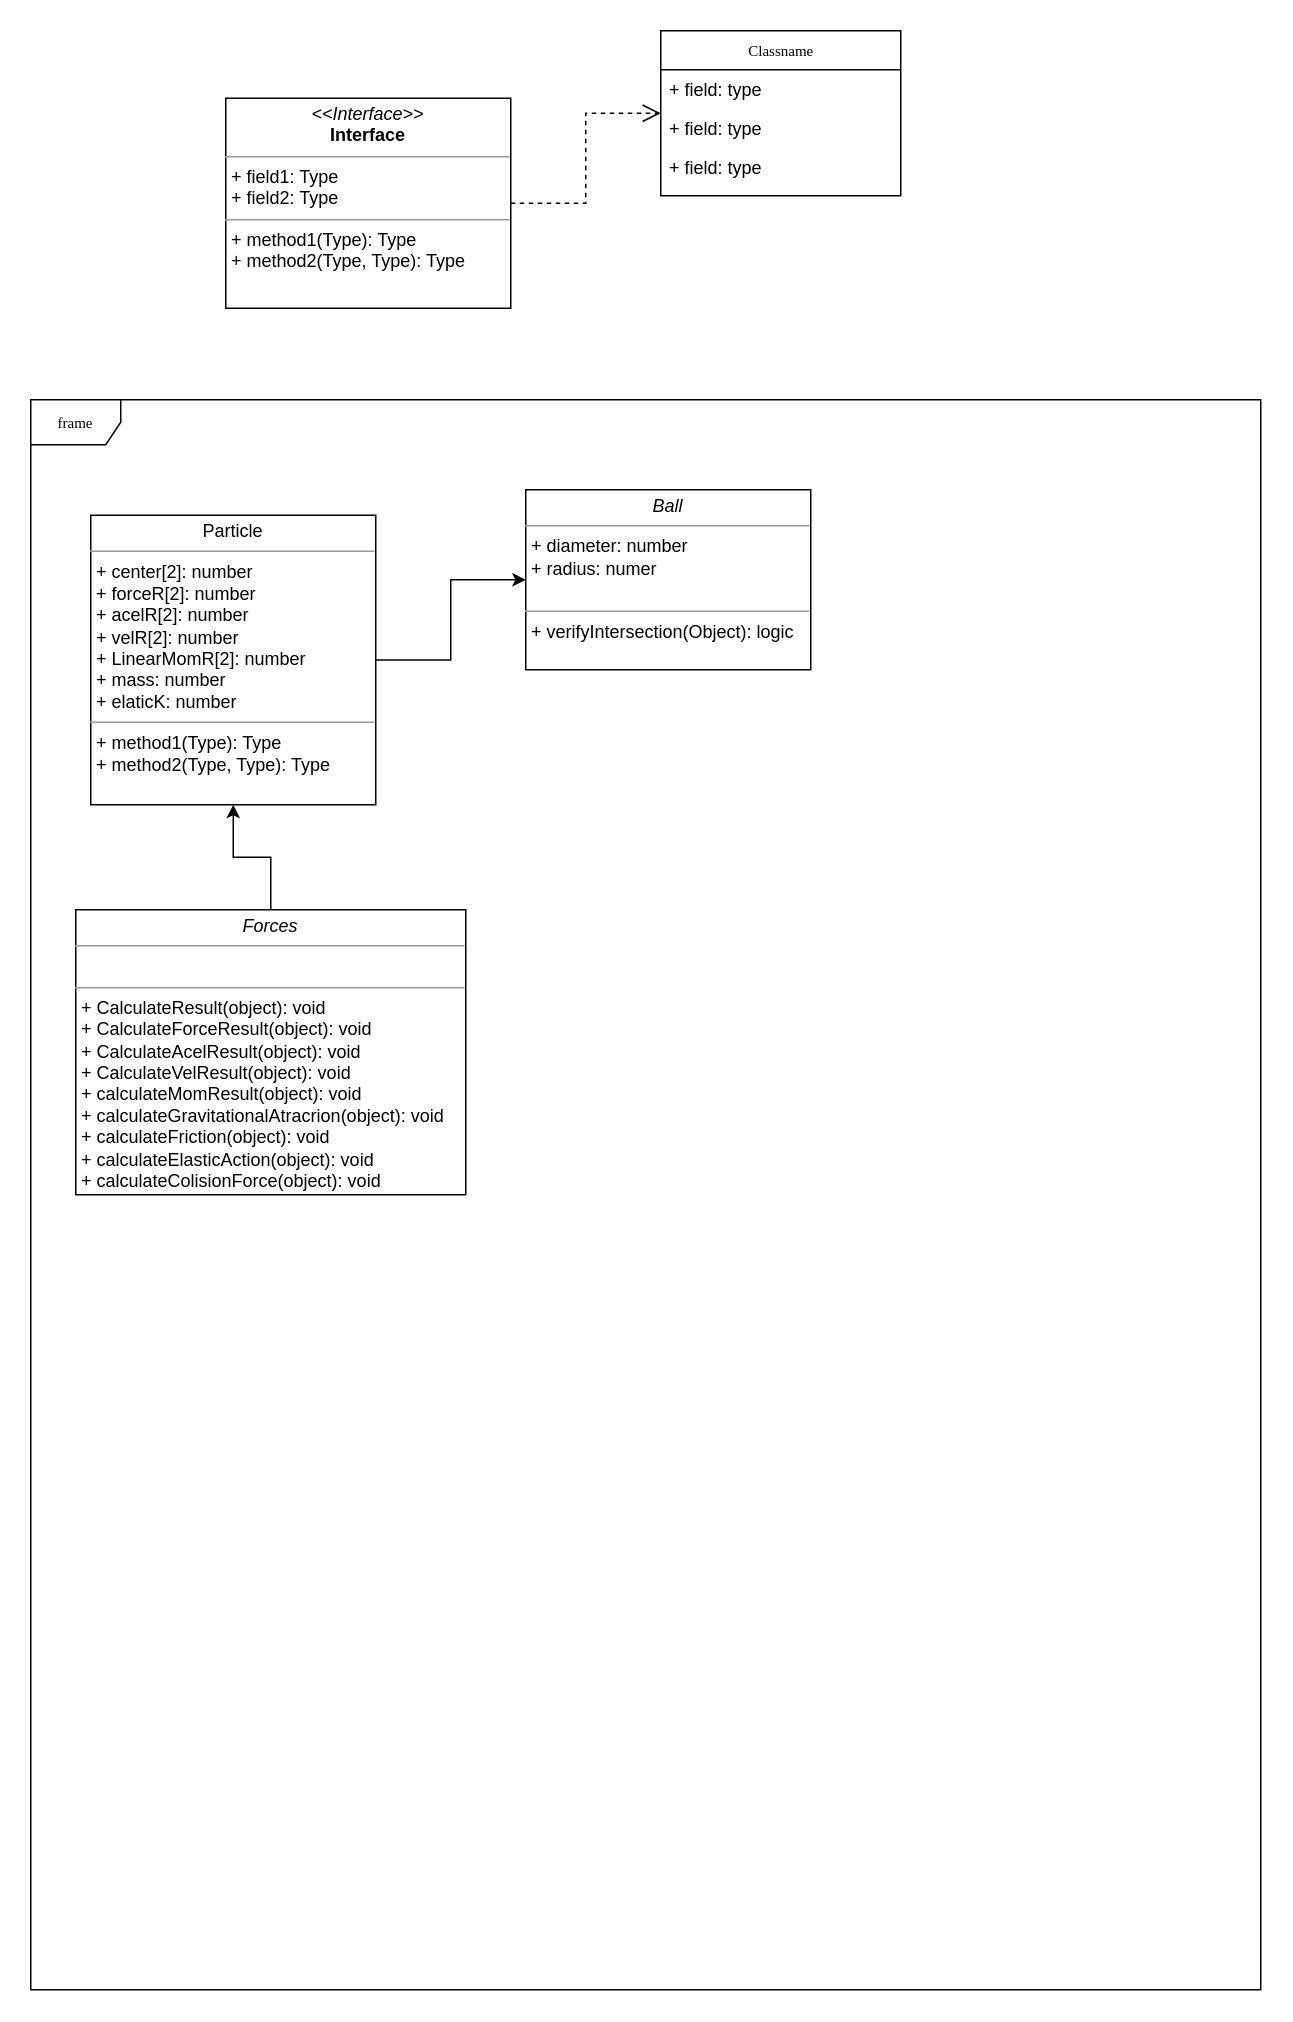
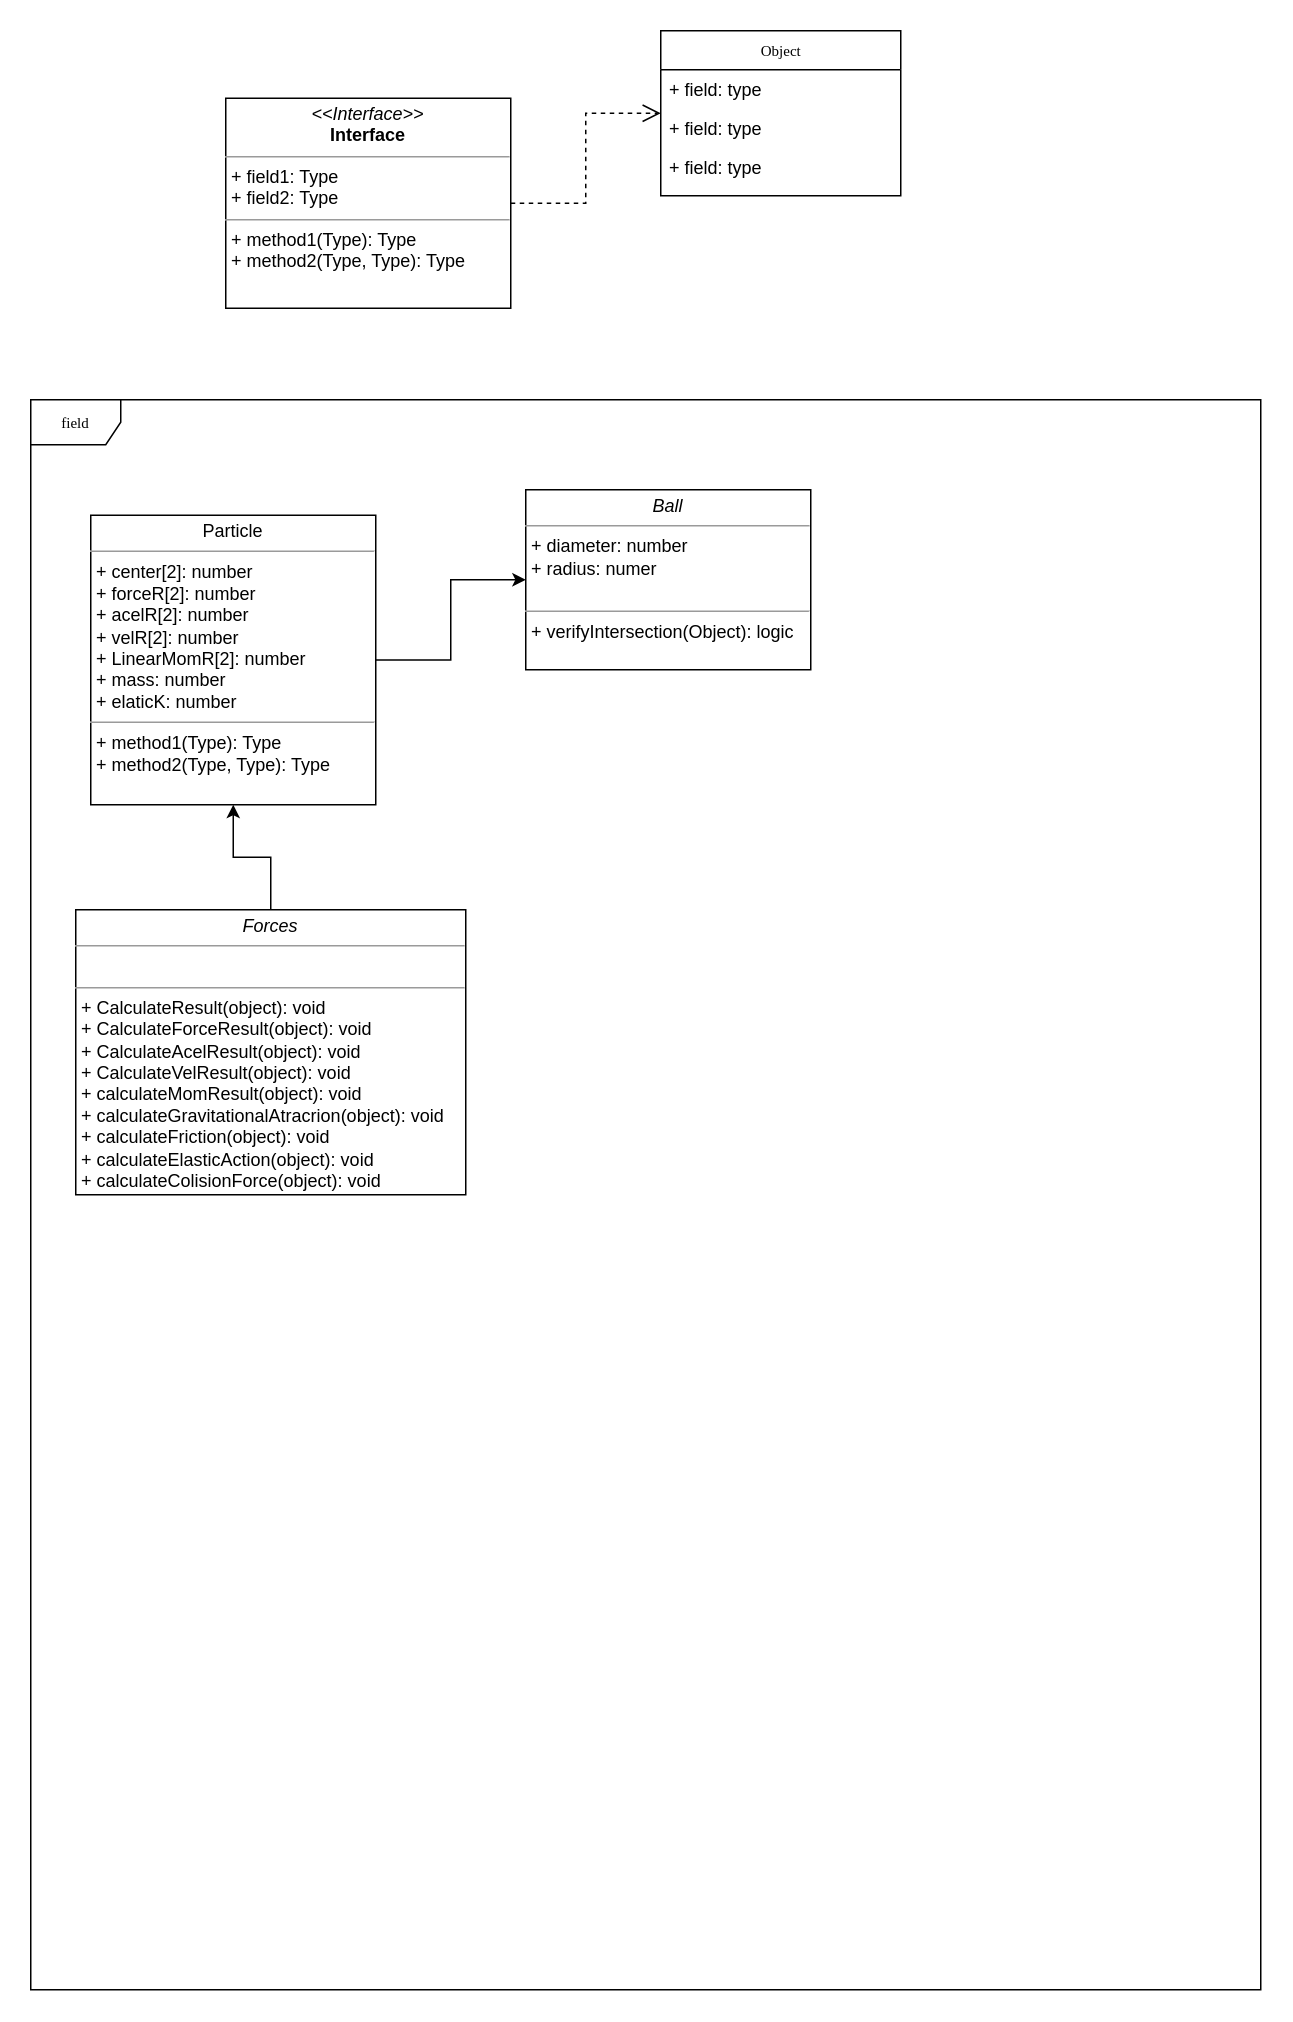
(782, 50) -> (782, 50)
(76, 422) -> (76, 422)
